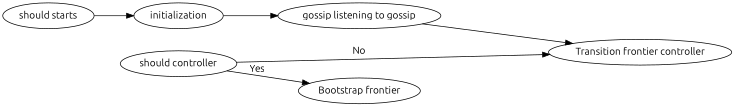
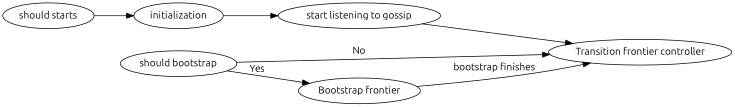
(359, 16) -> (359, 16)
(179, 64) -> (179, 64)
none -> (500, 78)
